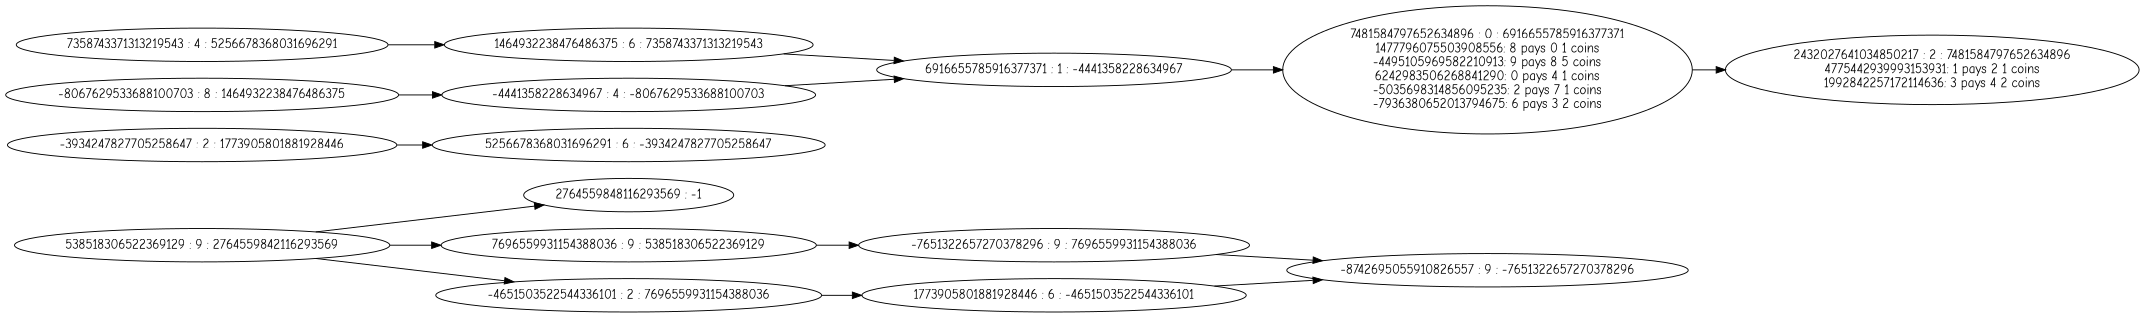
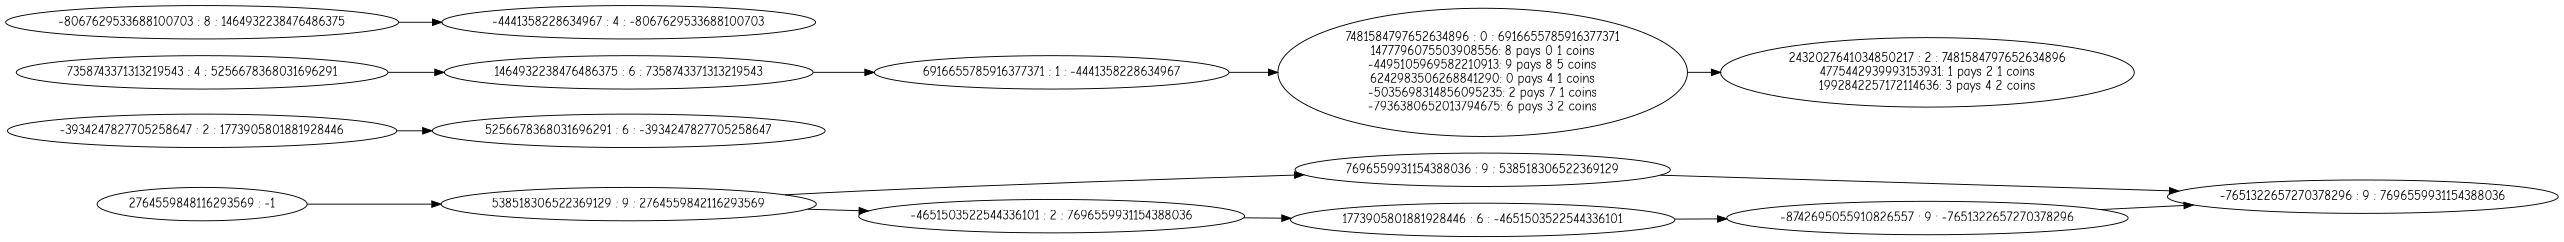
(839, 82) -> none
(425, 219) -> (369, 204)
(1264, 257) -> (2142, 207)
